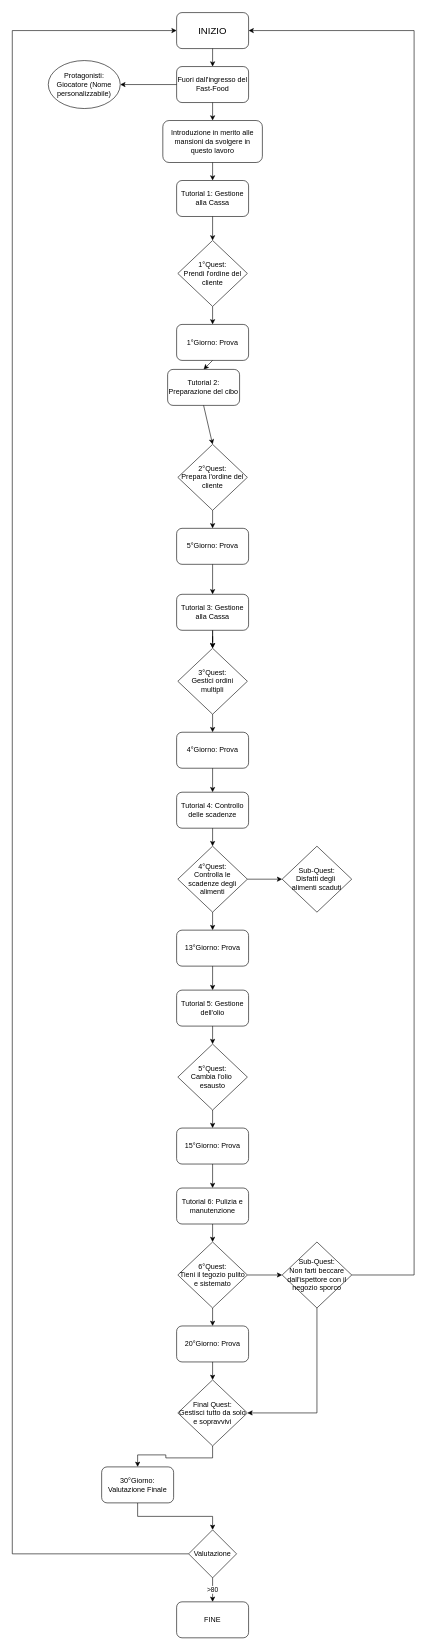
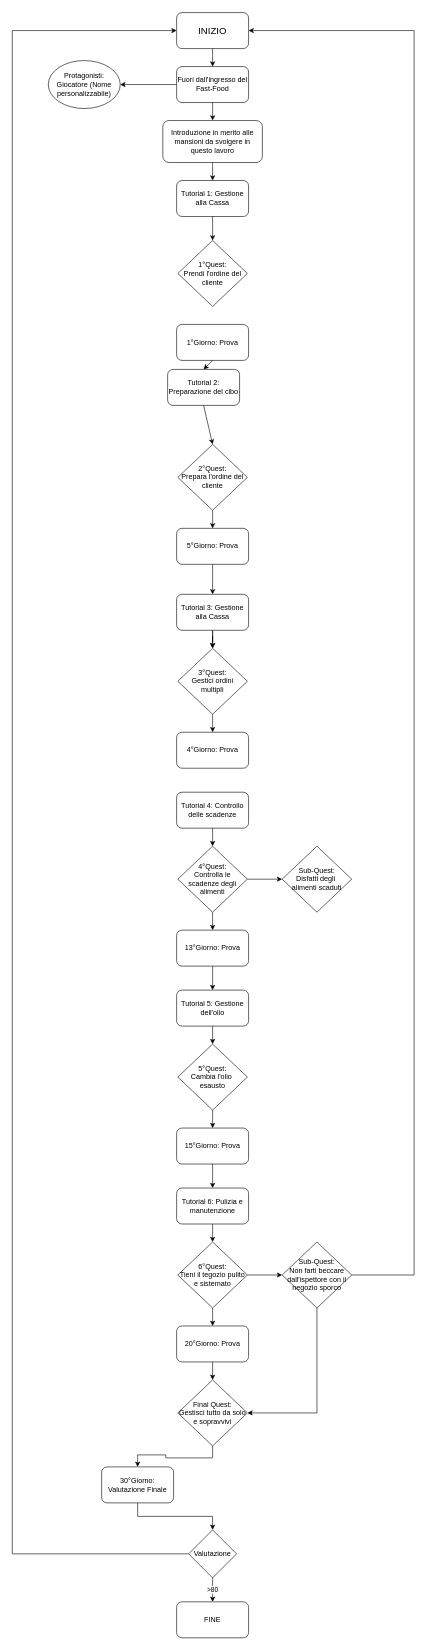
(213, 313) -> none
(213, 778) -> none
